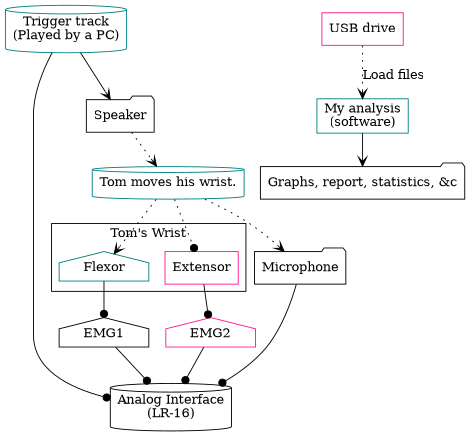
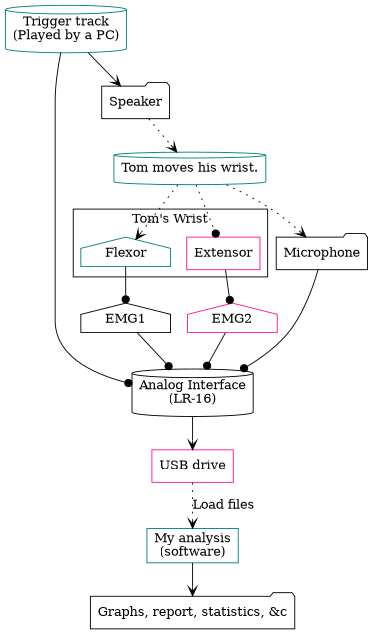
none -> (193, 429)
